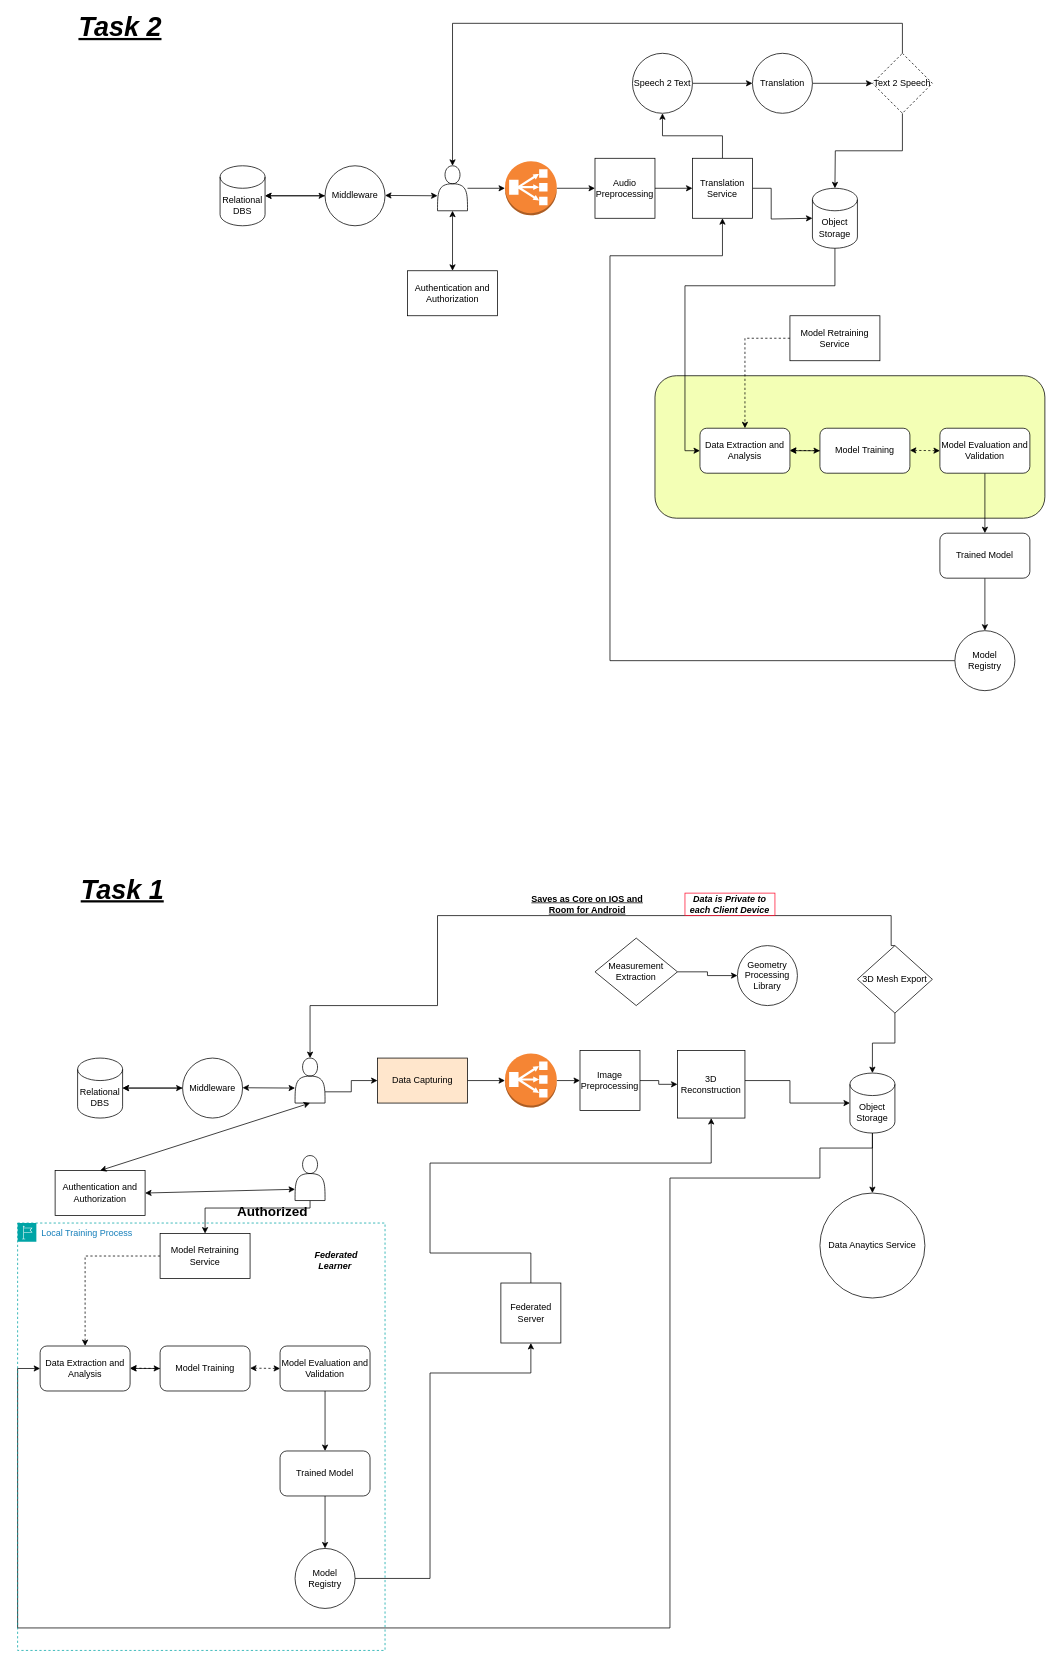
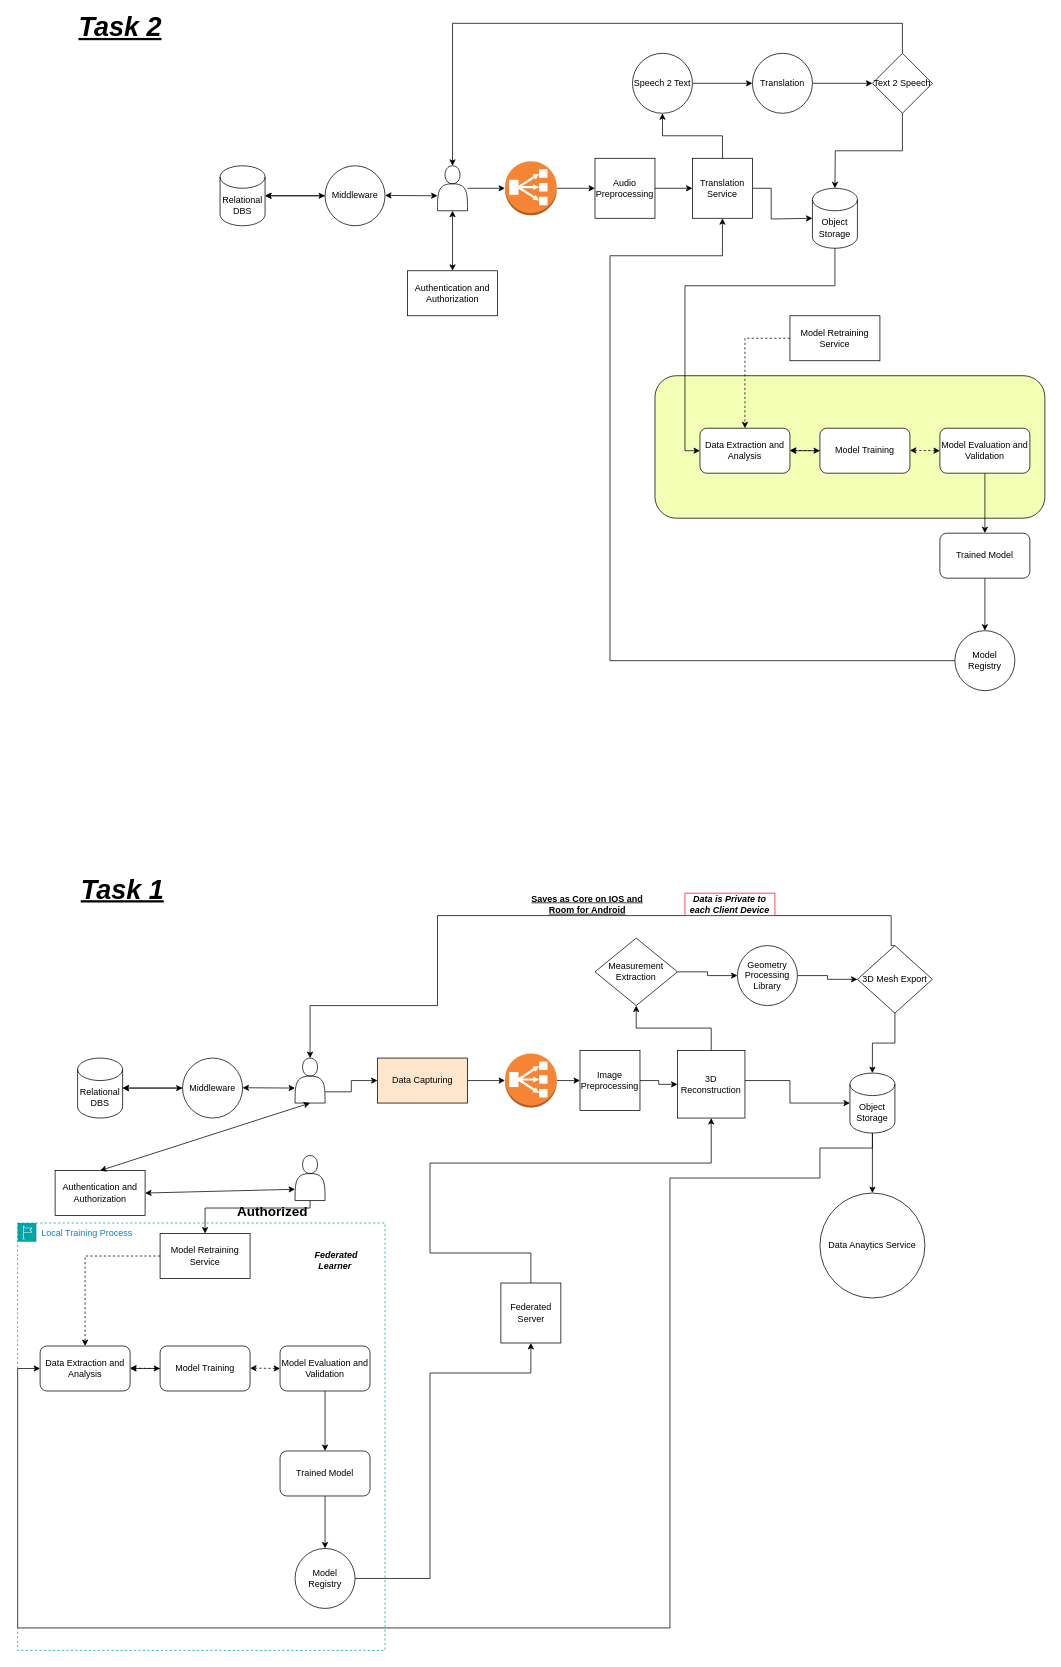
(903, 83) -> (903, 83)
none -> (827, 975)
none -> (711, 1038)
